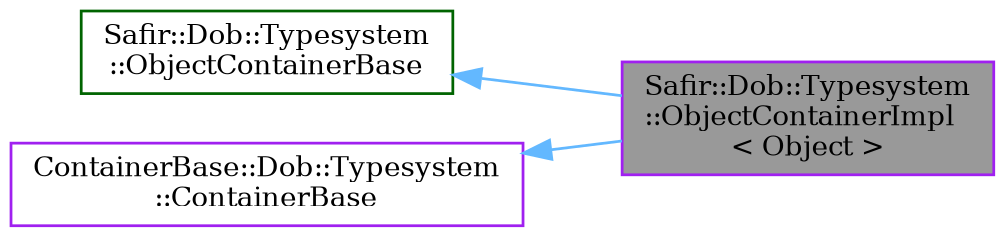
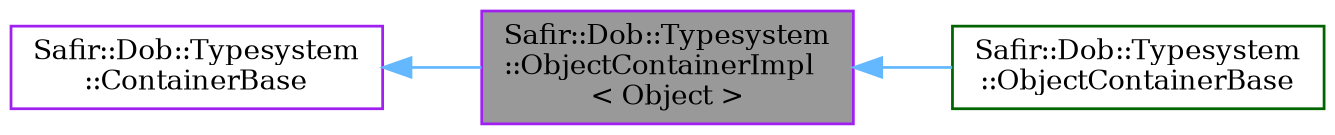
(552, 87) -> (917, 67)
(267, 184) -> (197, 67)
